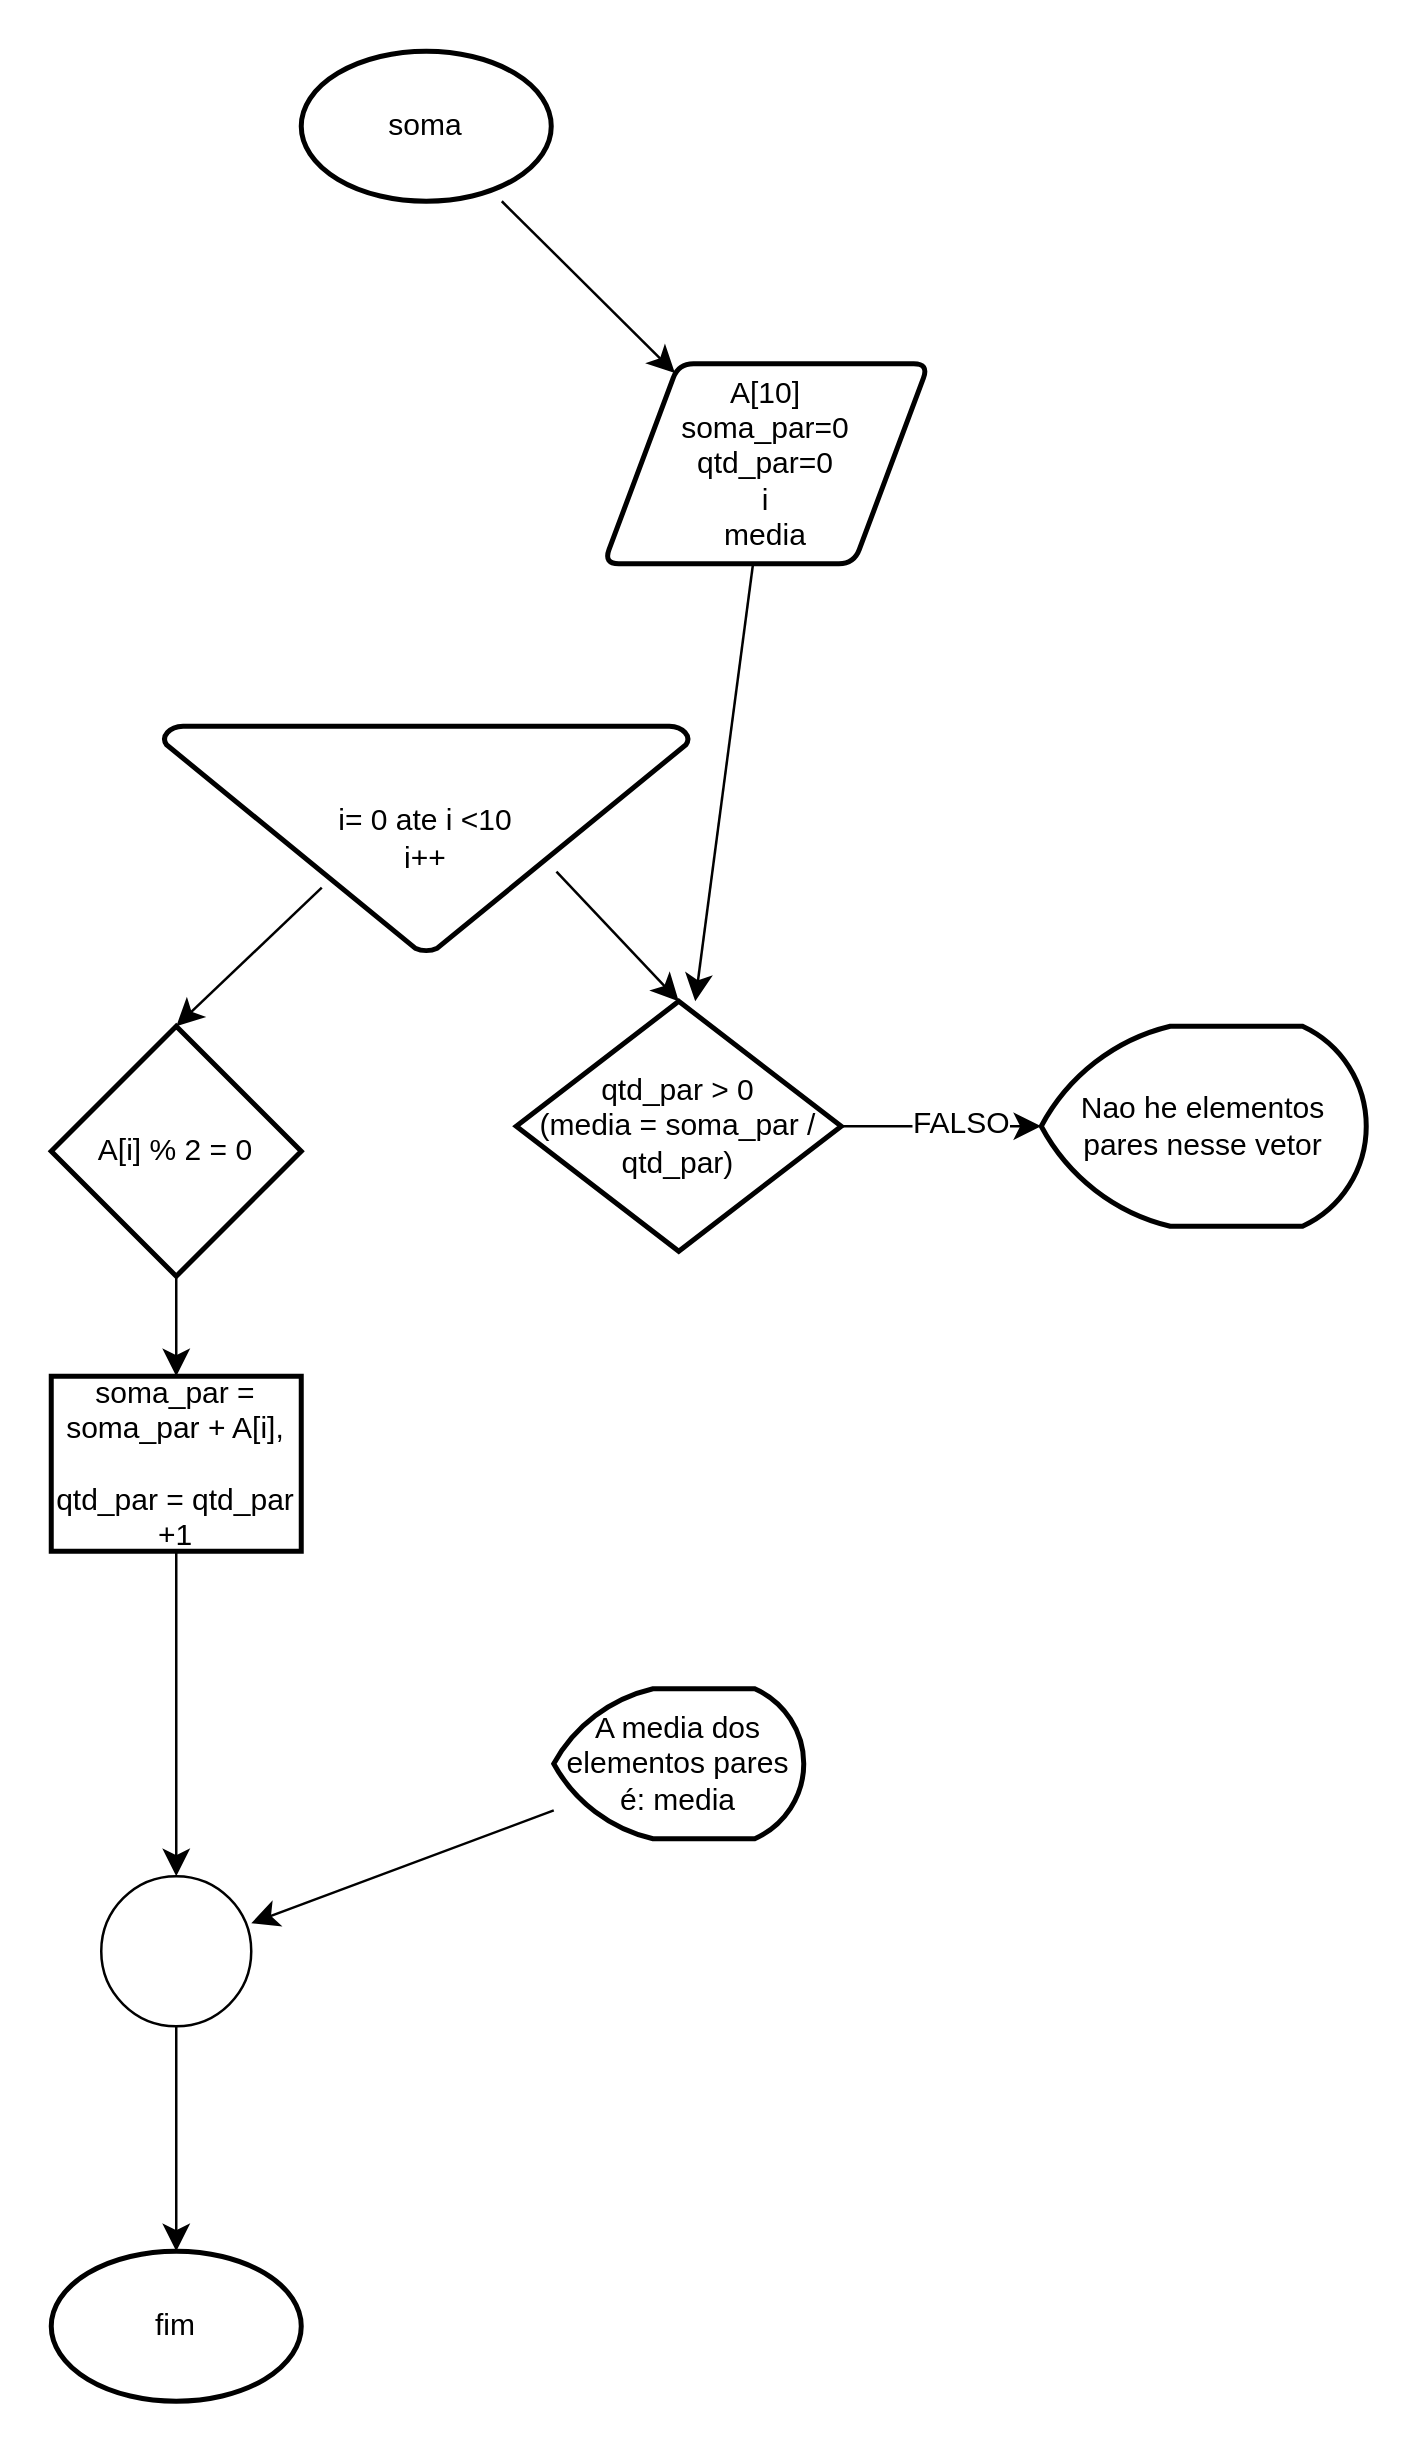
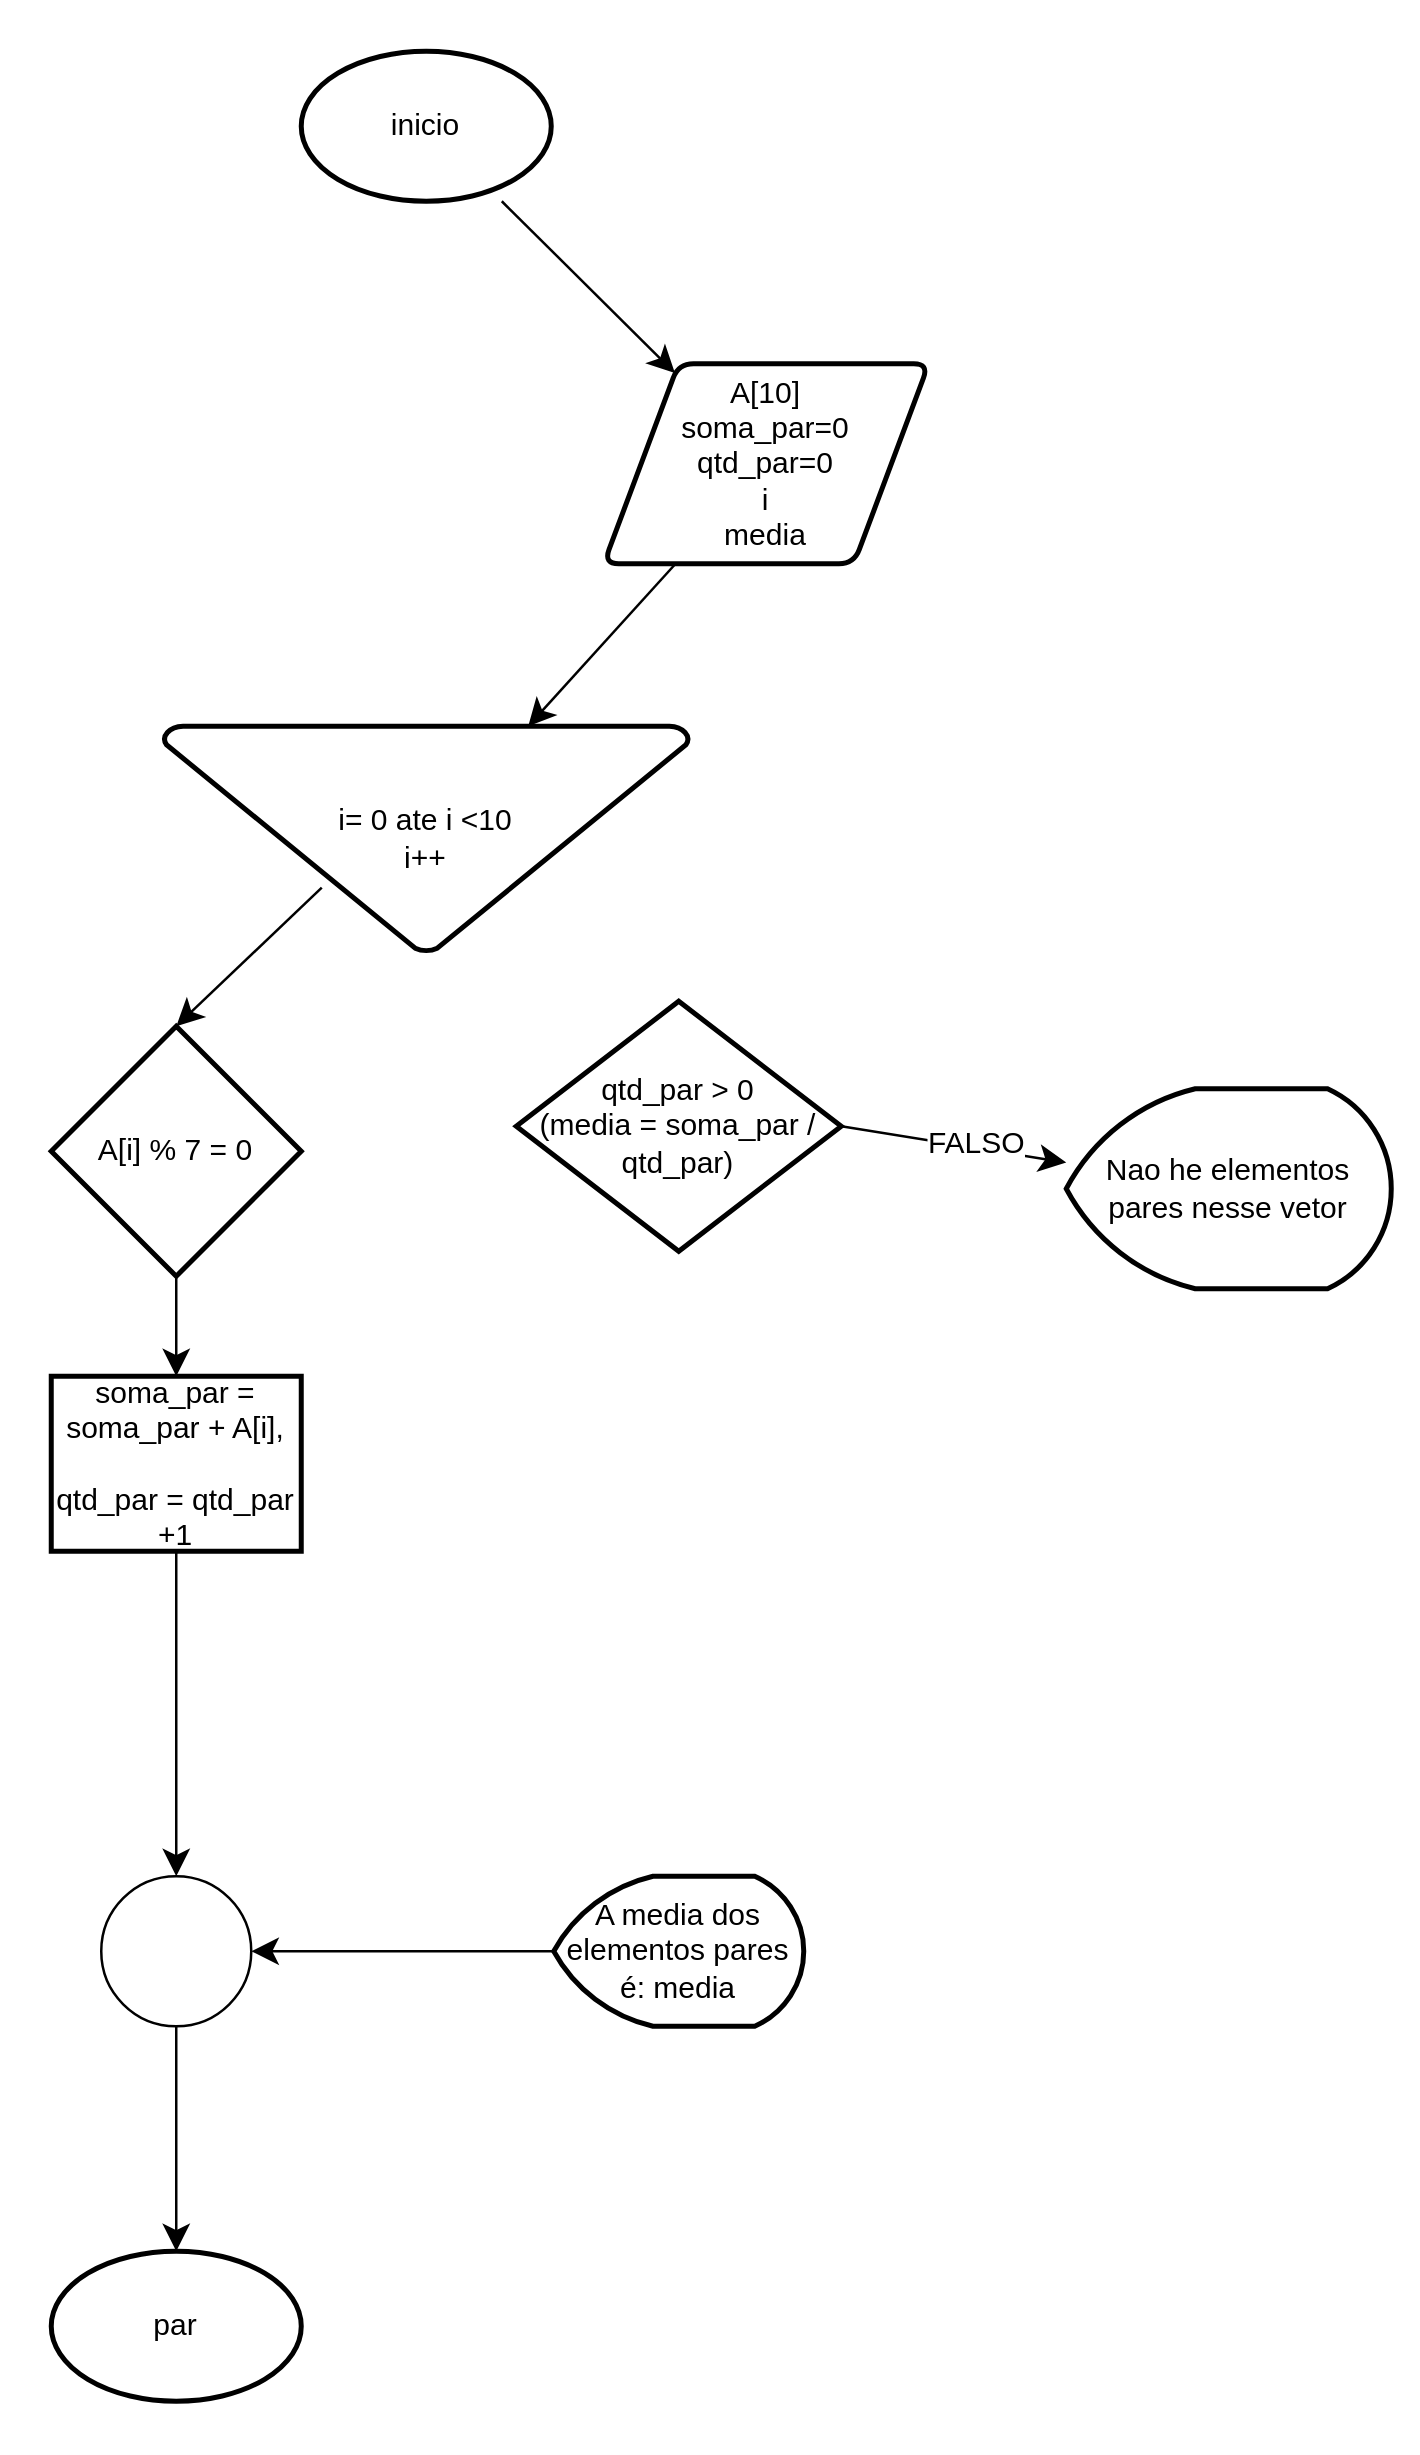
(426, 126) -> (426, 126)
(725, 774) -> (607, 639)
(611, 930) -> none
(1204, 1126) -> (1229, 1189)
(176, 1151) -> (176, 1151)
(679, 1764) -> (679, 1951)
(176, 2326) -> (176, 2326)
